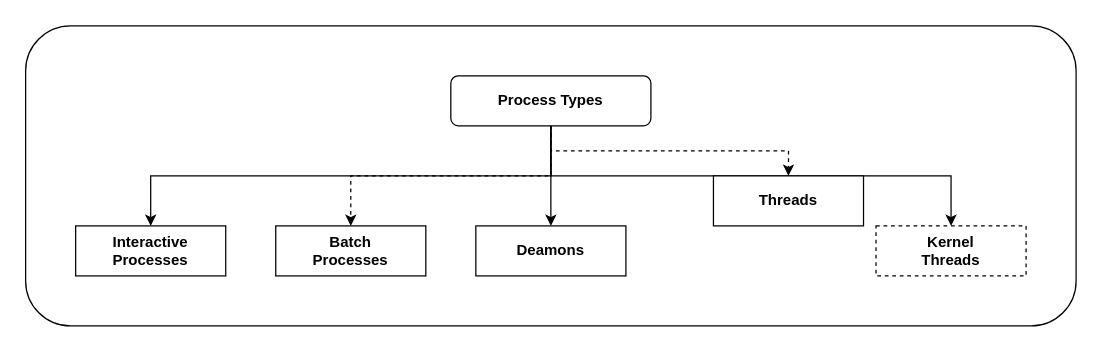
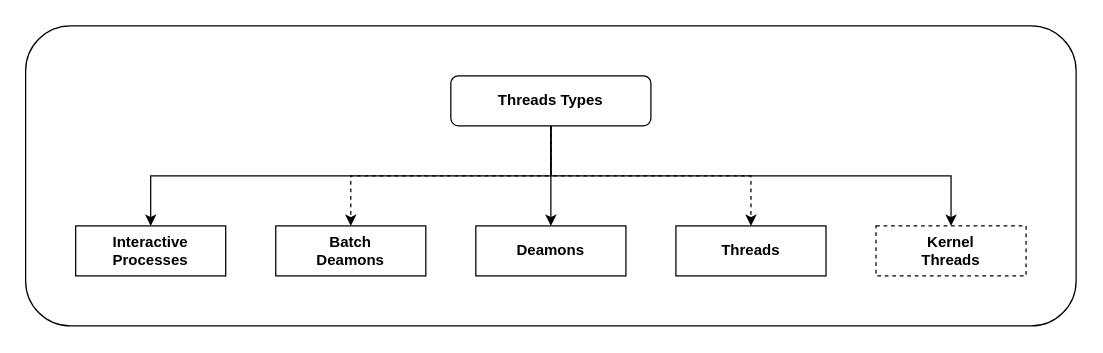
(551, 101) -> (551, 101)
(788, 201) -> (751, 251)
(351, 251) -> (351, 251)
